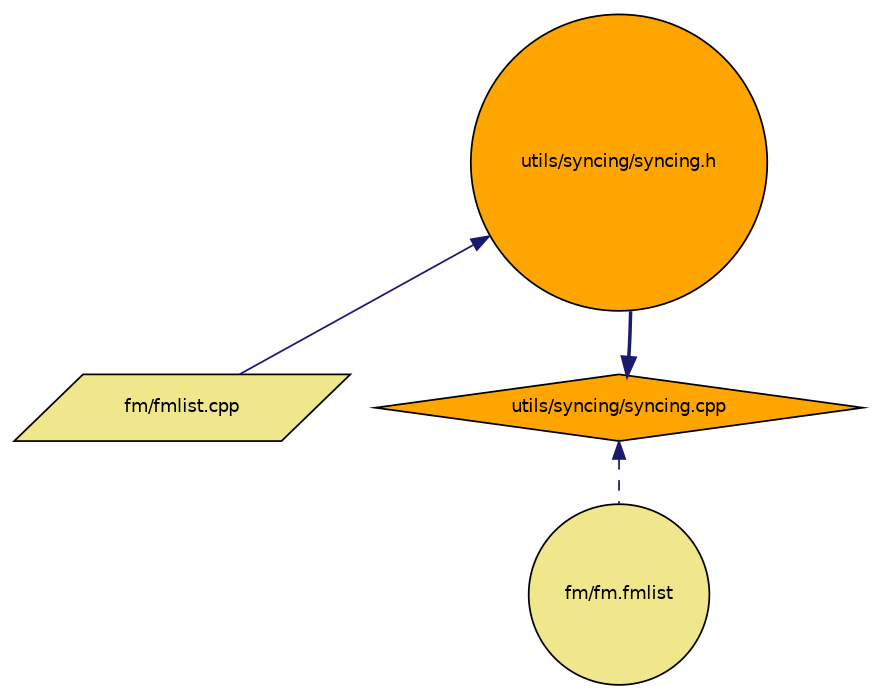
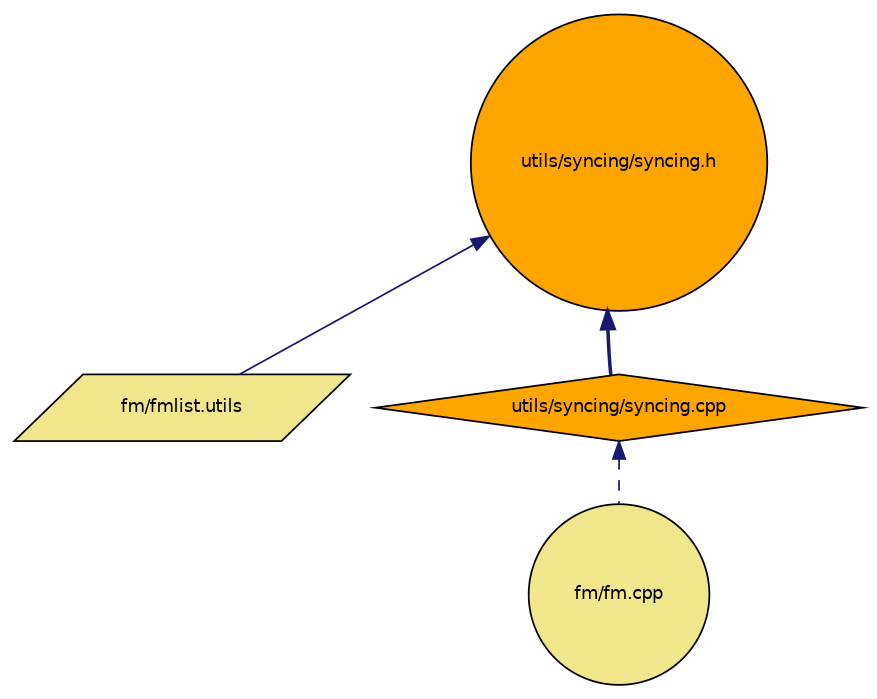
(630, 334) -> (609, 352)
(182, 408) -> (182, 408)
(619, 595) -> (619, 595)
